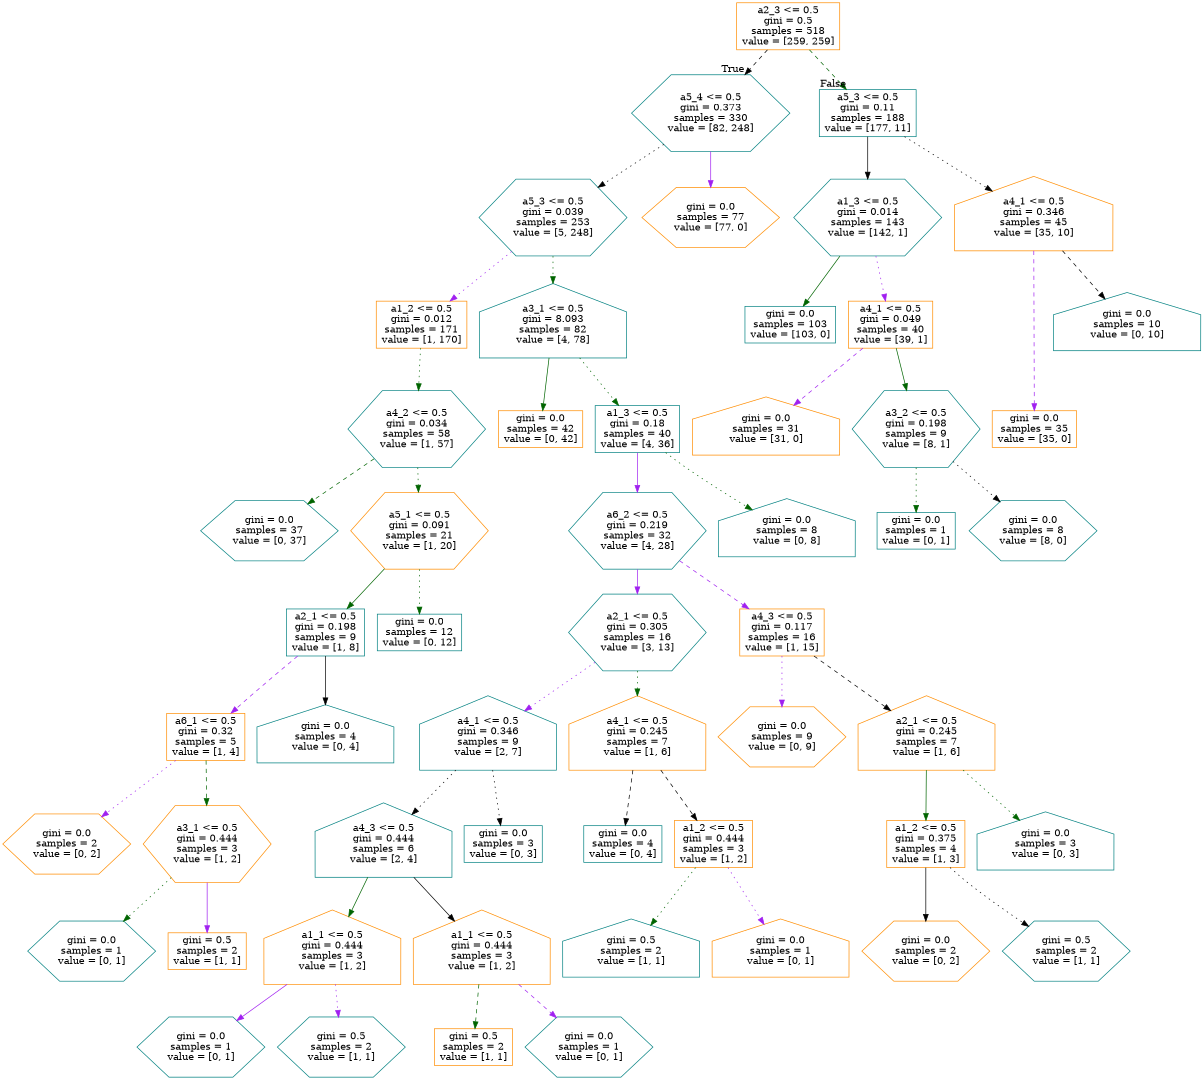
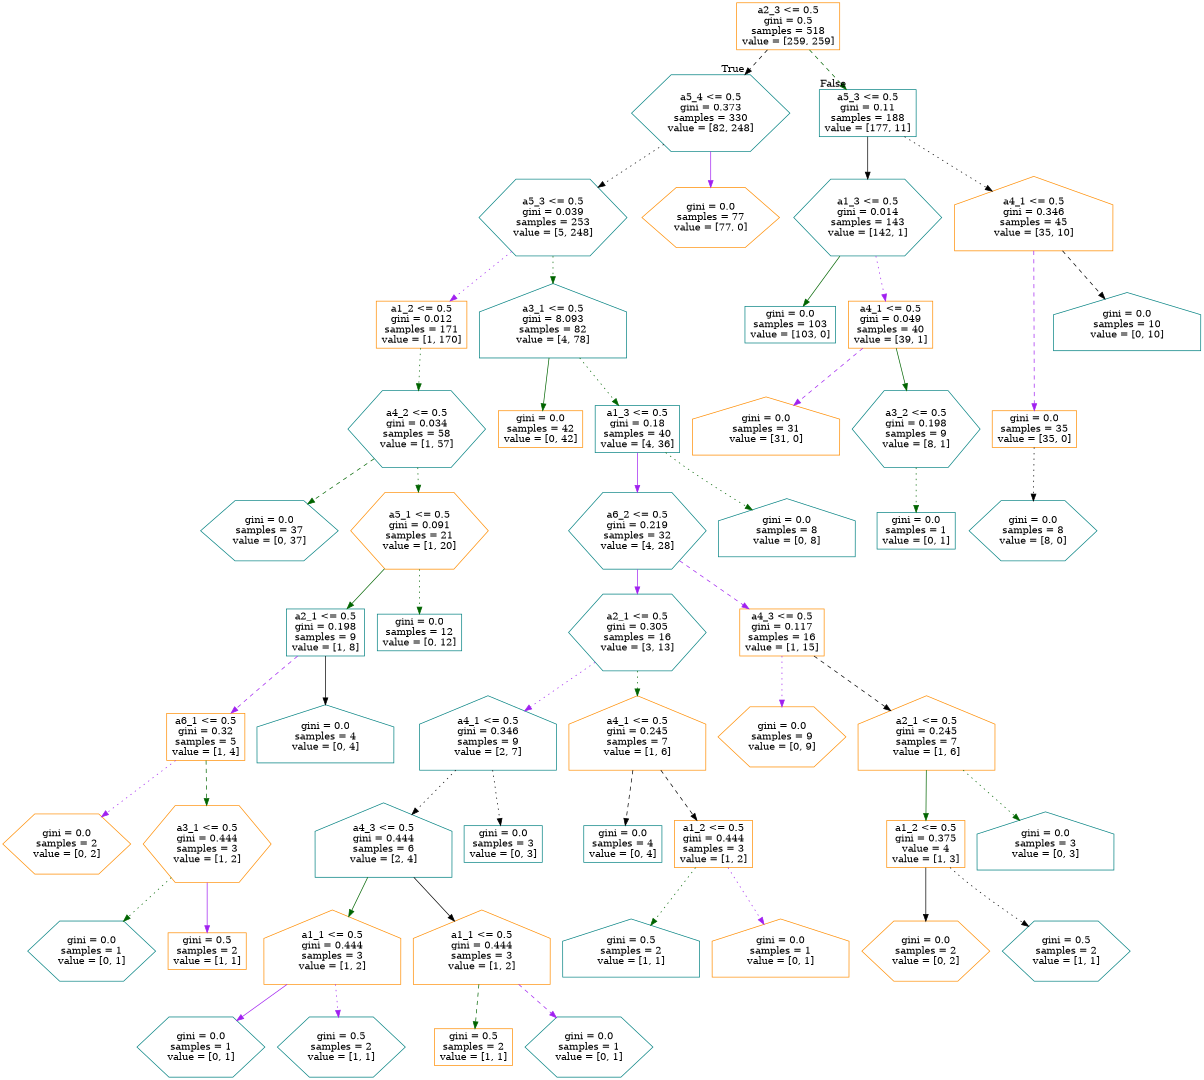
(974, 479) -> (1034, 471)
(926, 844) -> (926, 844)
